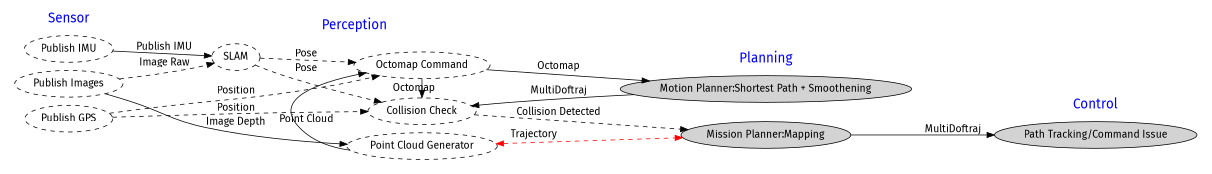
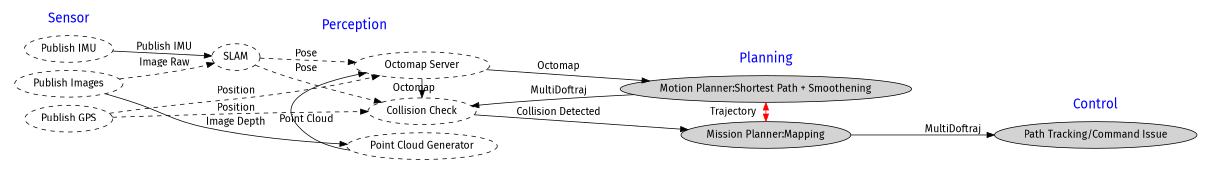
(422, 65) -> (422, 65)
(577, 122) -> (577, 122)
(589, 141) -> (766, 112)
